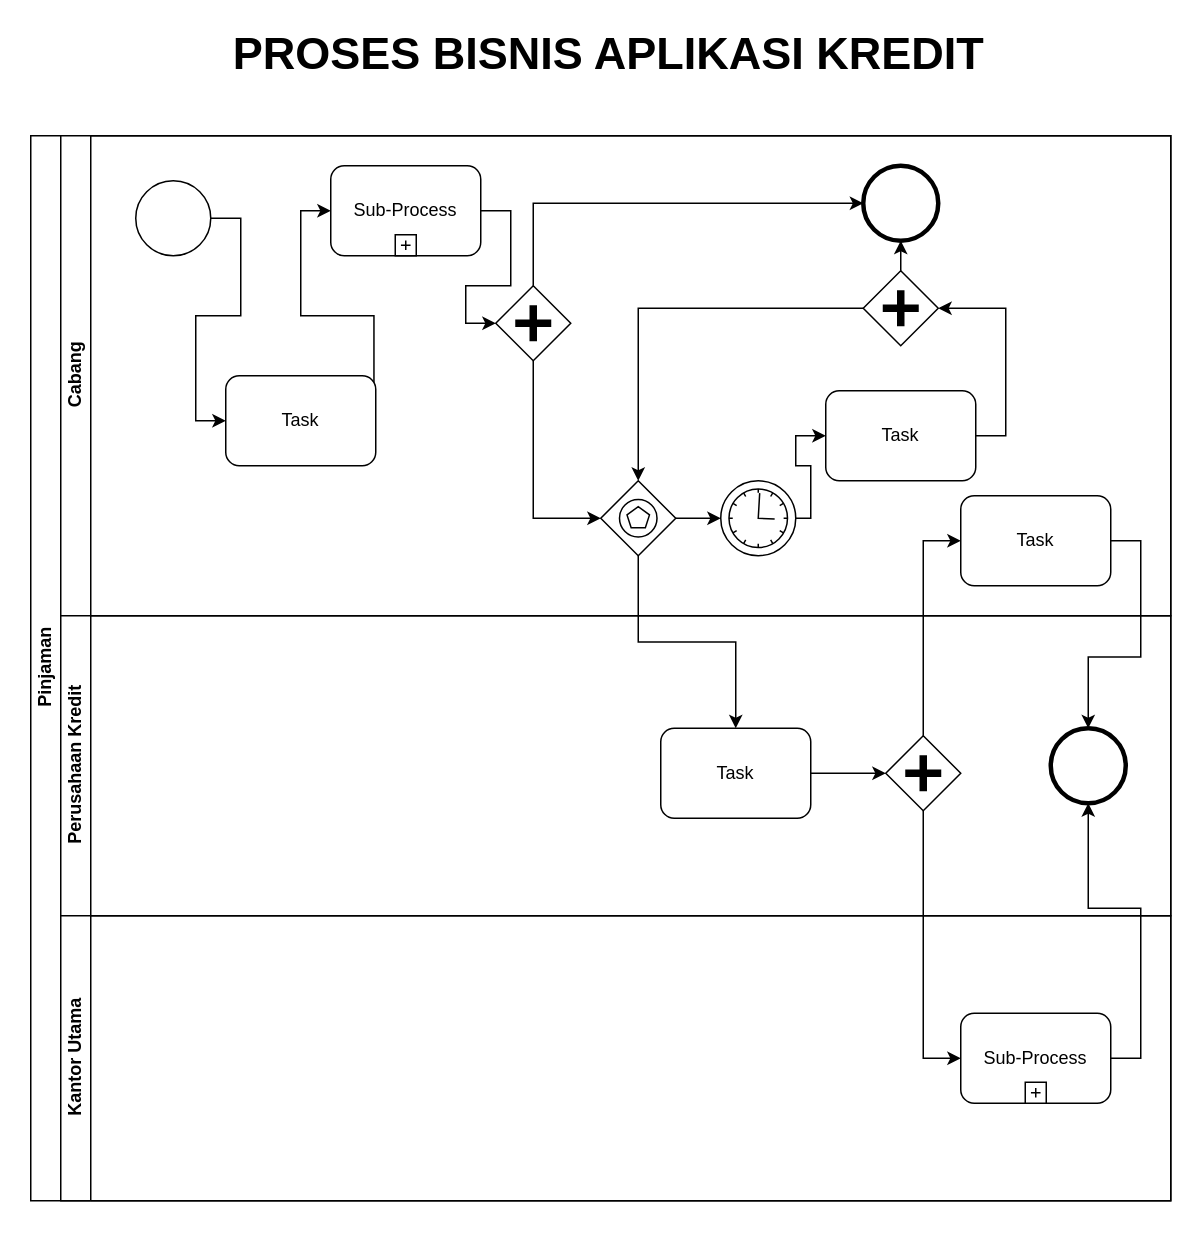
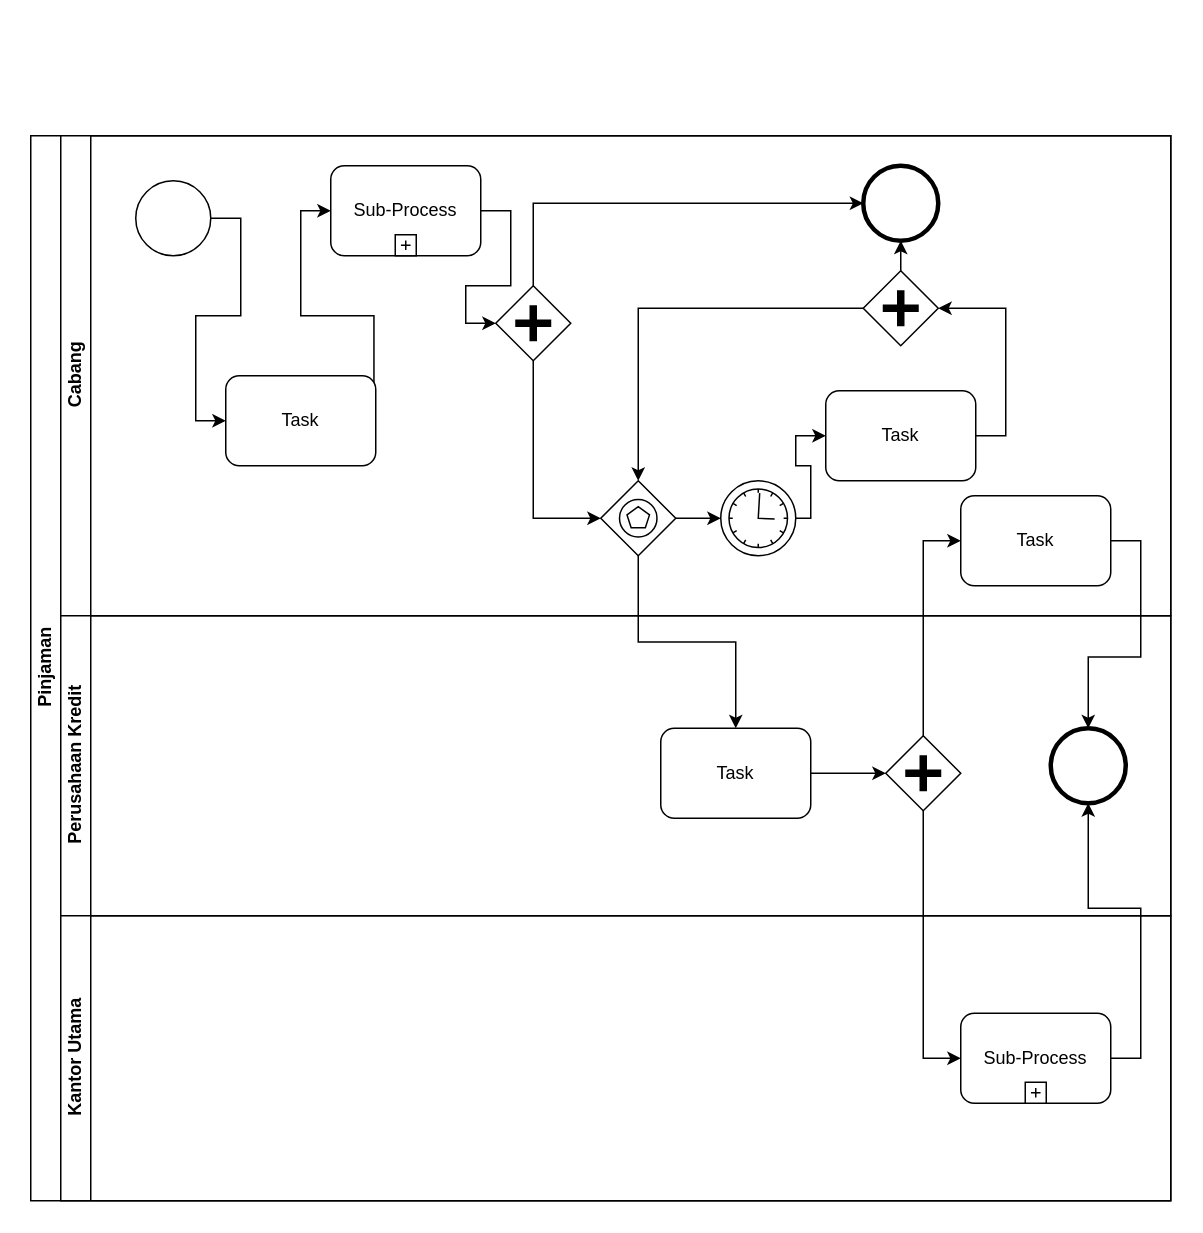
(608, 53) -> none
